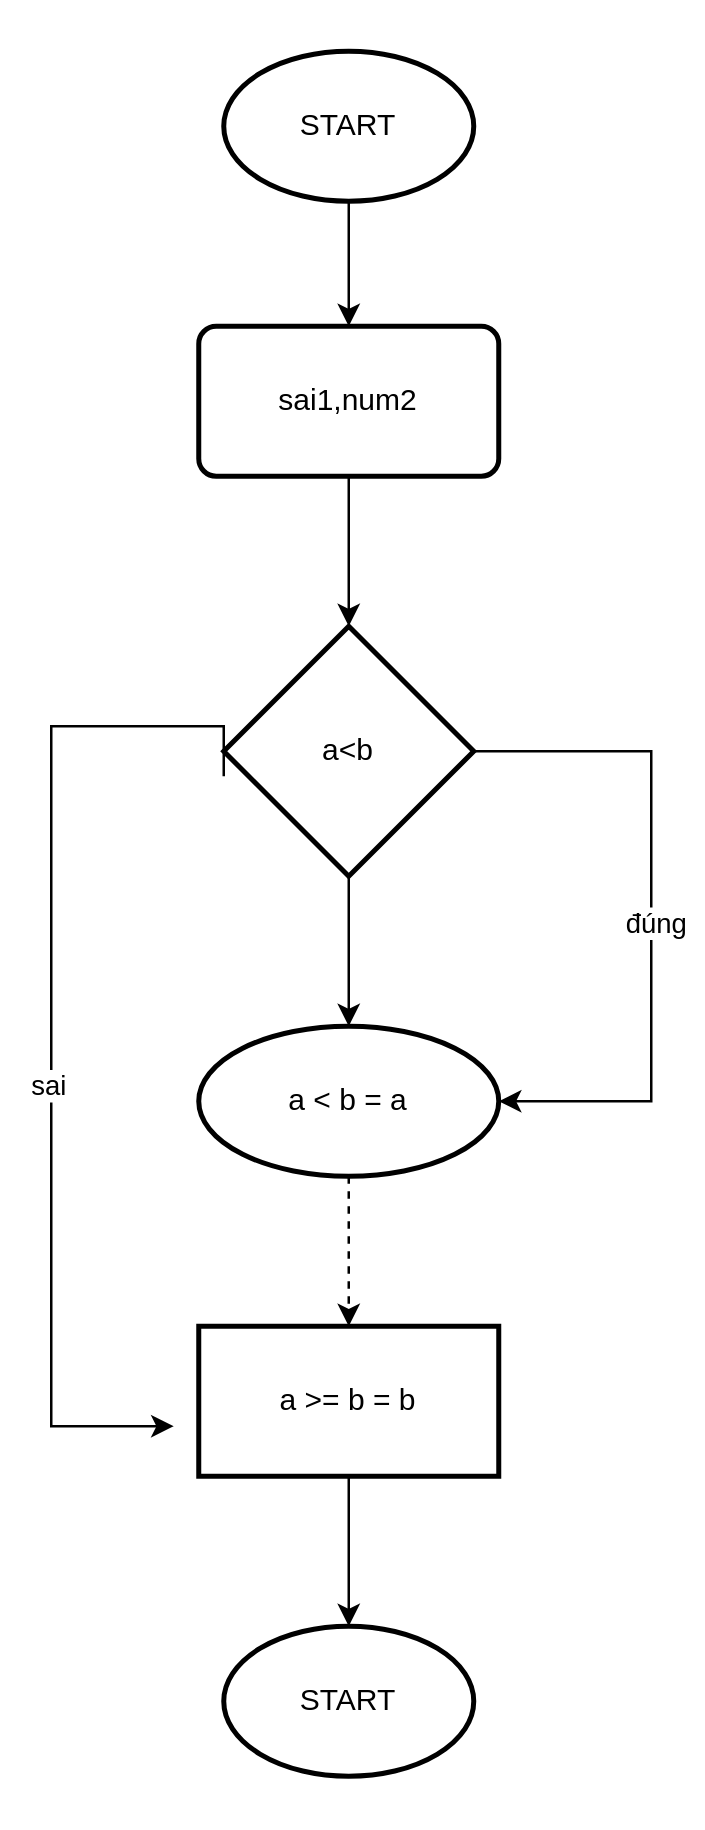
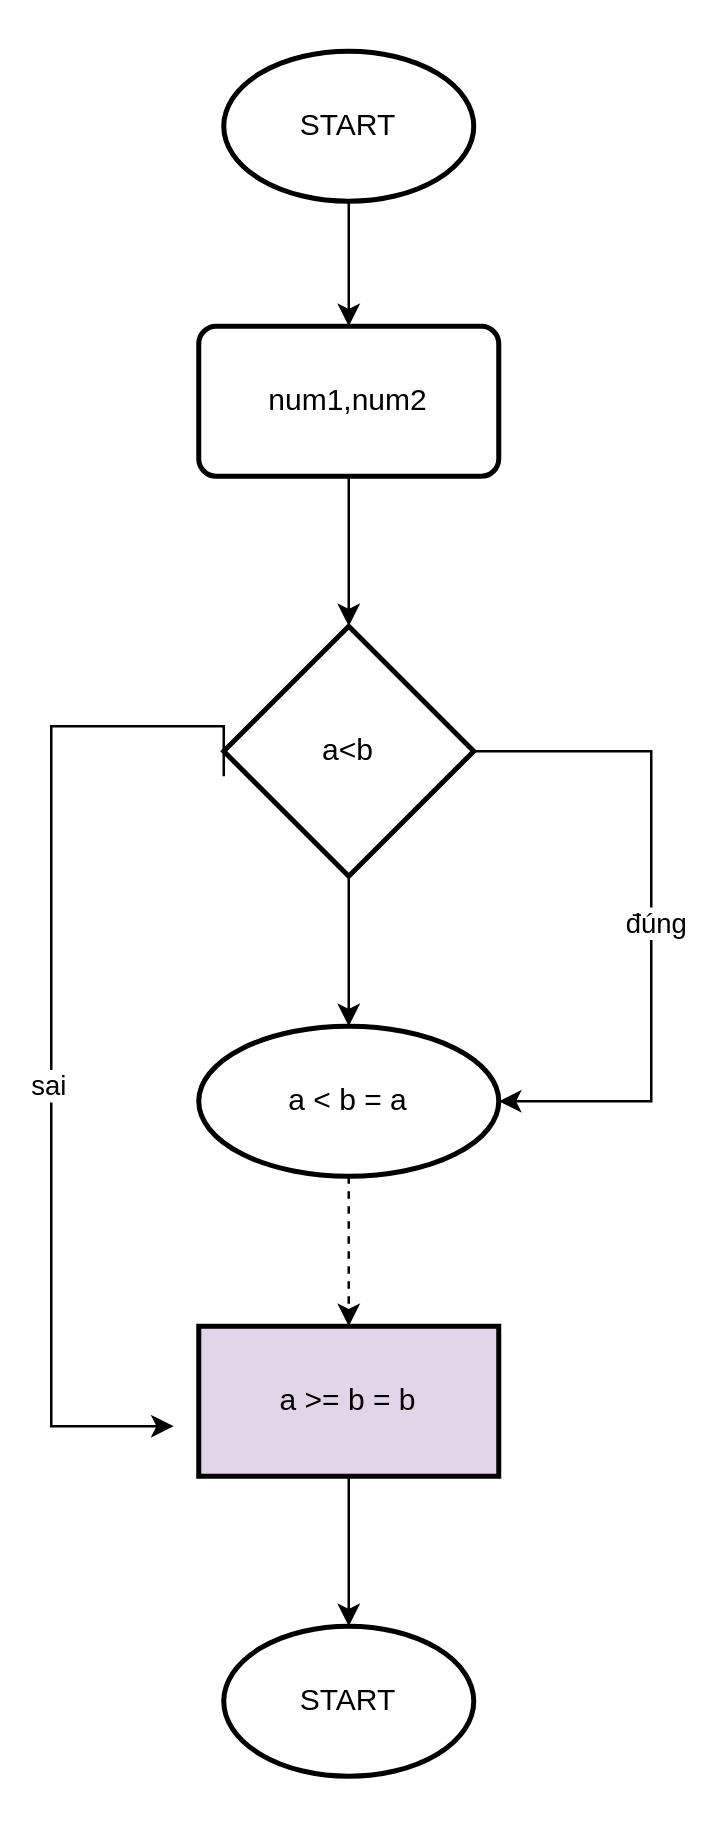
(349, 401) -> (349, 401)
(349, 1401) -> (349, 1401)
